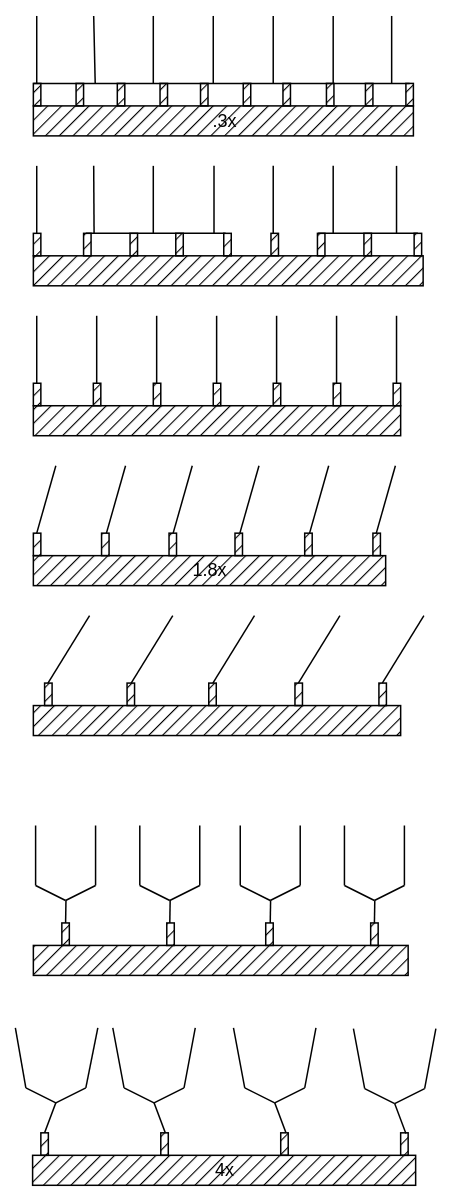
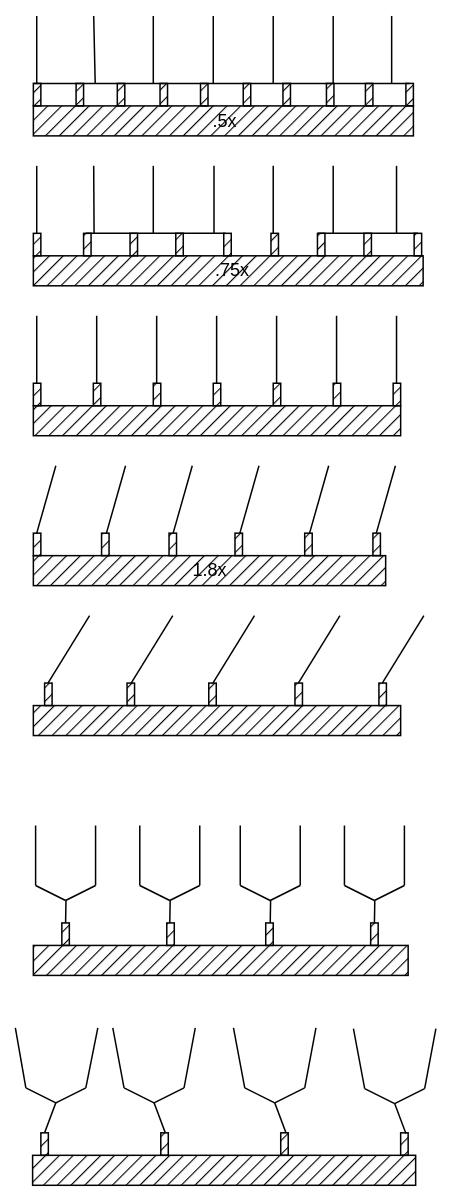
(225, 120) -> (225, 120)
none -> (232, 270)
(224, 1170) -> none
